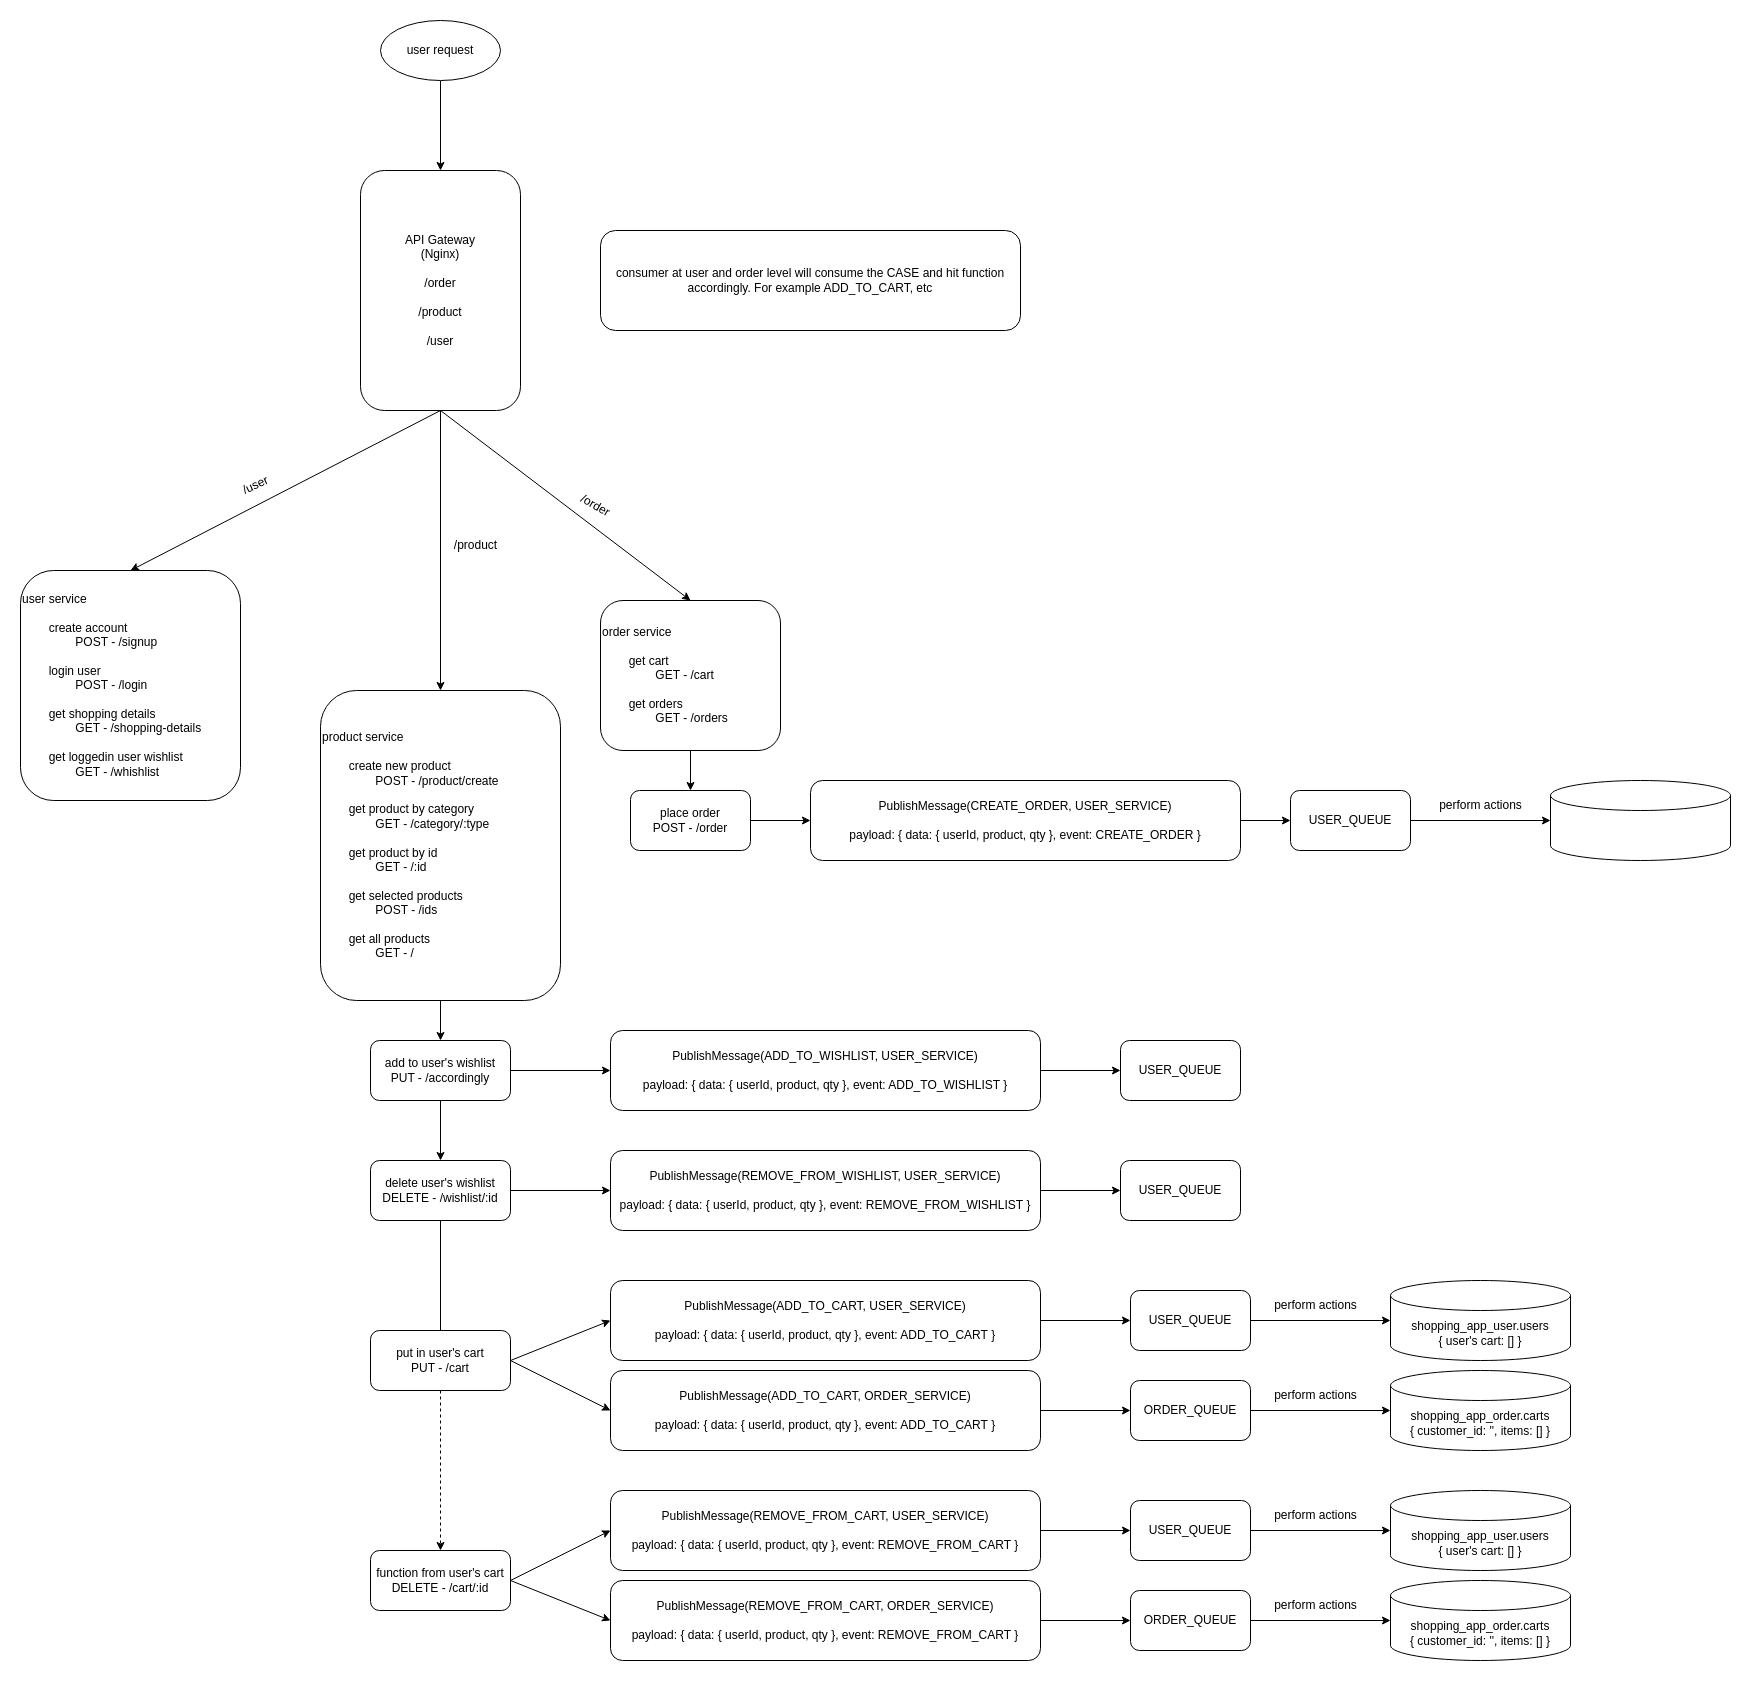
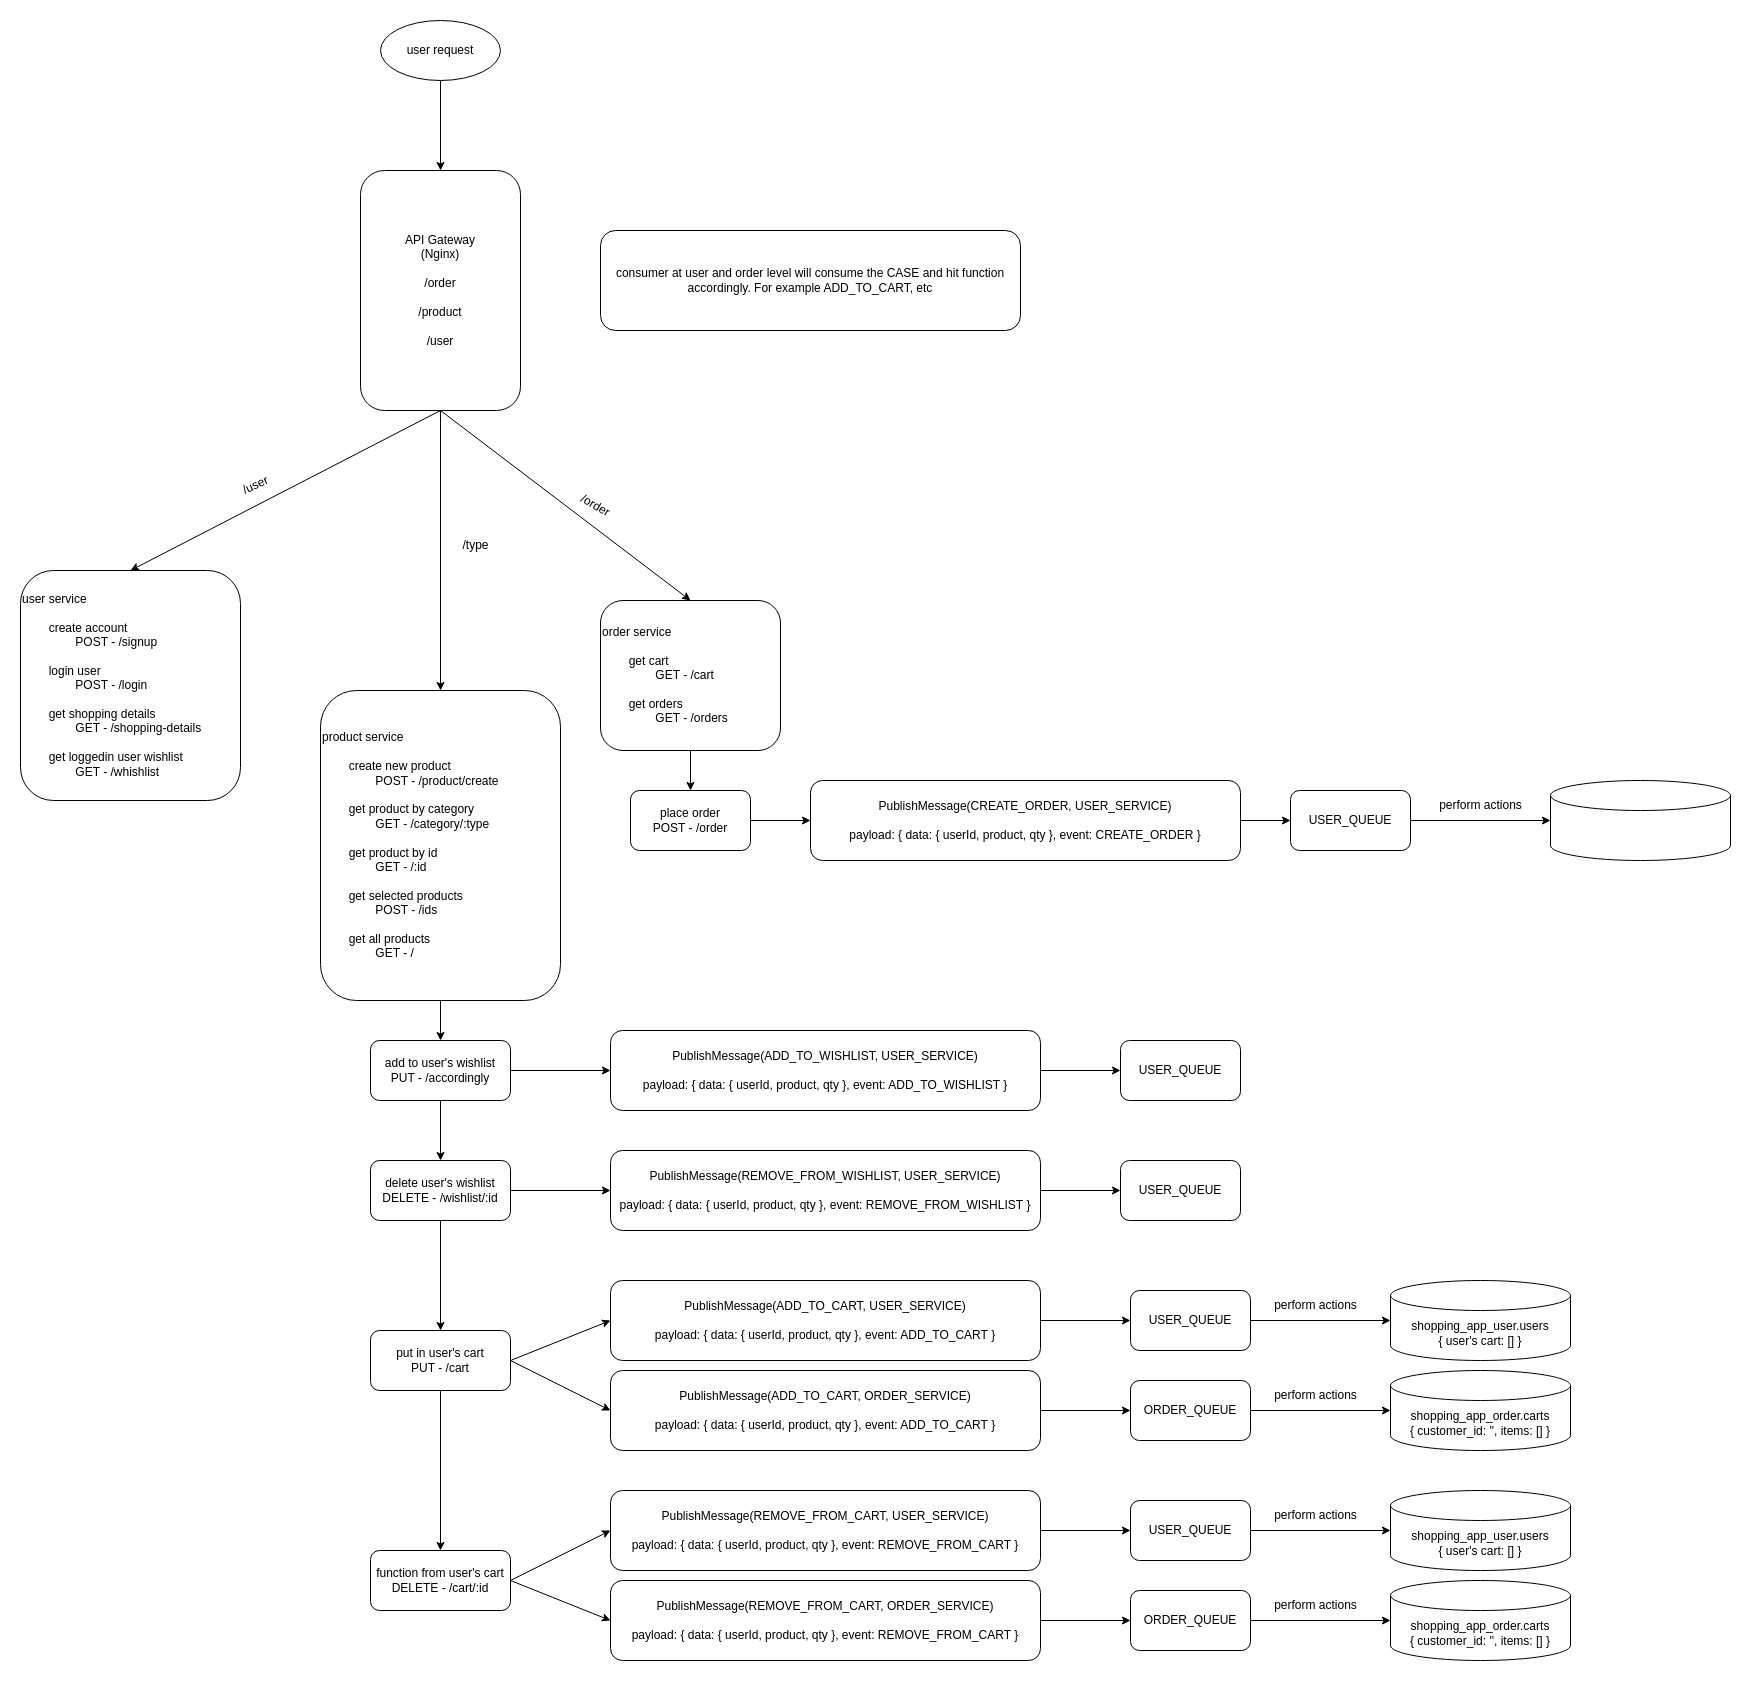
(476, 546) -> (476, 546)
(441, 1325) -> (441, 1322)
(441, 1467) -> (441, 1467)
